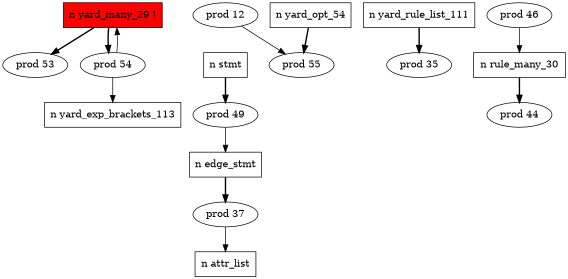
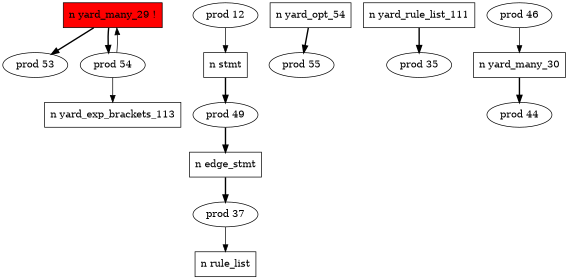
(260, 38) -> (225, 37)
(519, 65) -> (519, 65)
(225, 136) -> (225, 136)
(225, 264) -> (225, 264)
